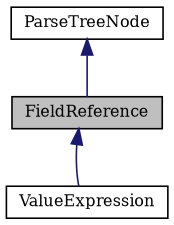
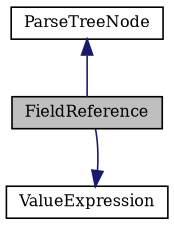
(77, 166) -> (98, 150)
